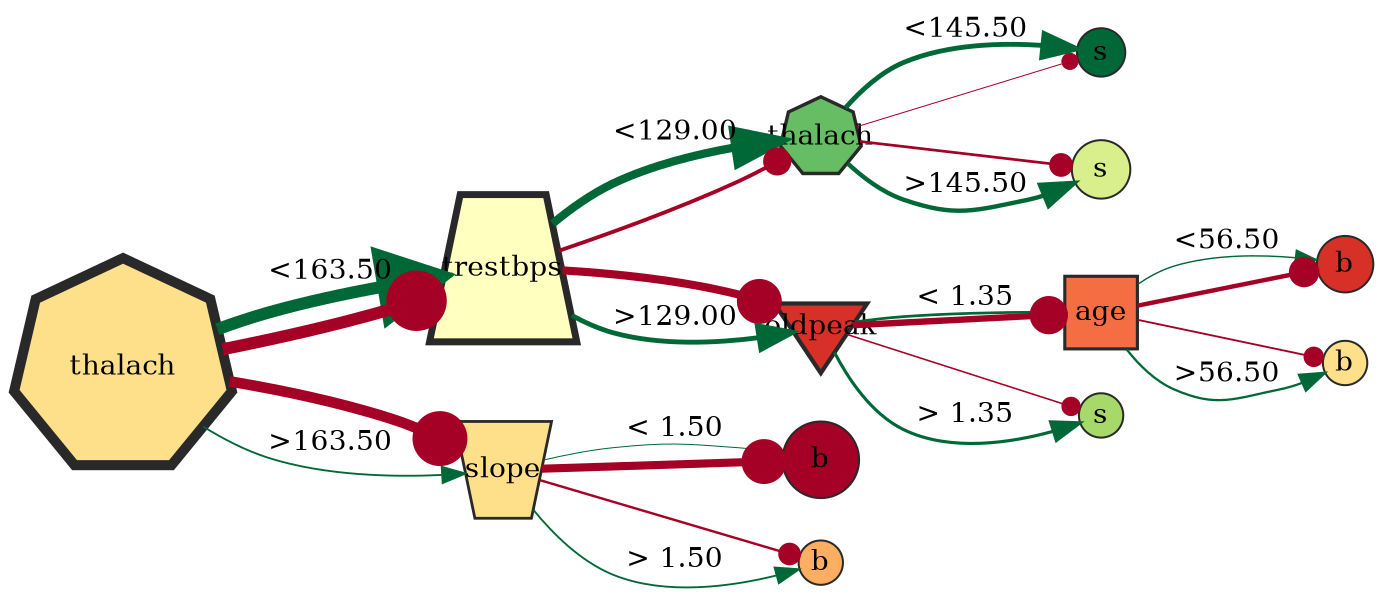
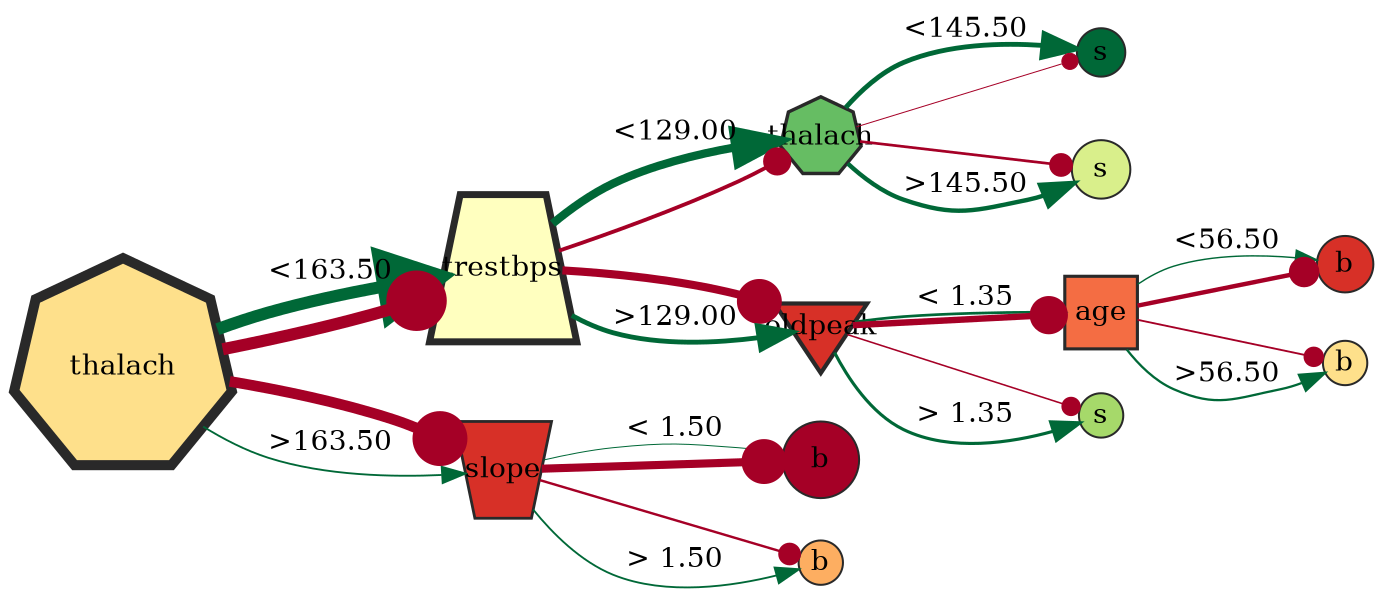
(503, 470) -> (503, 470)
